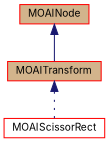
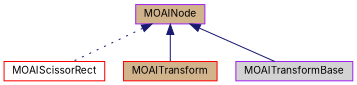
(54, 14) -> (170, 14)
none -> (294, 71)
(54, 105) -> (108, 45)
